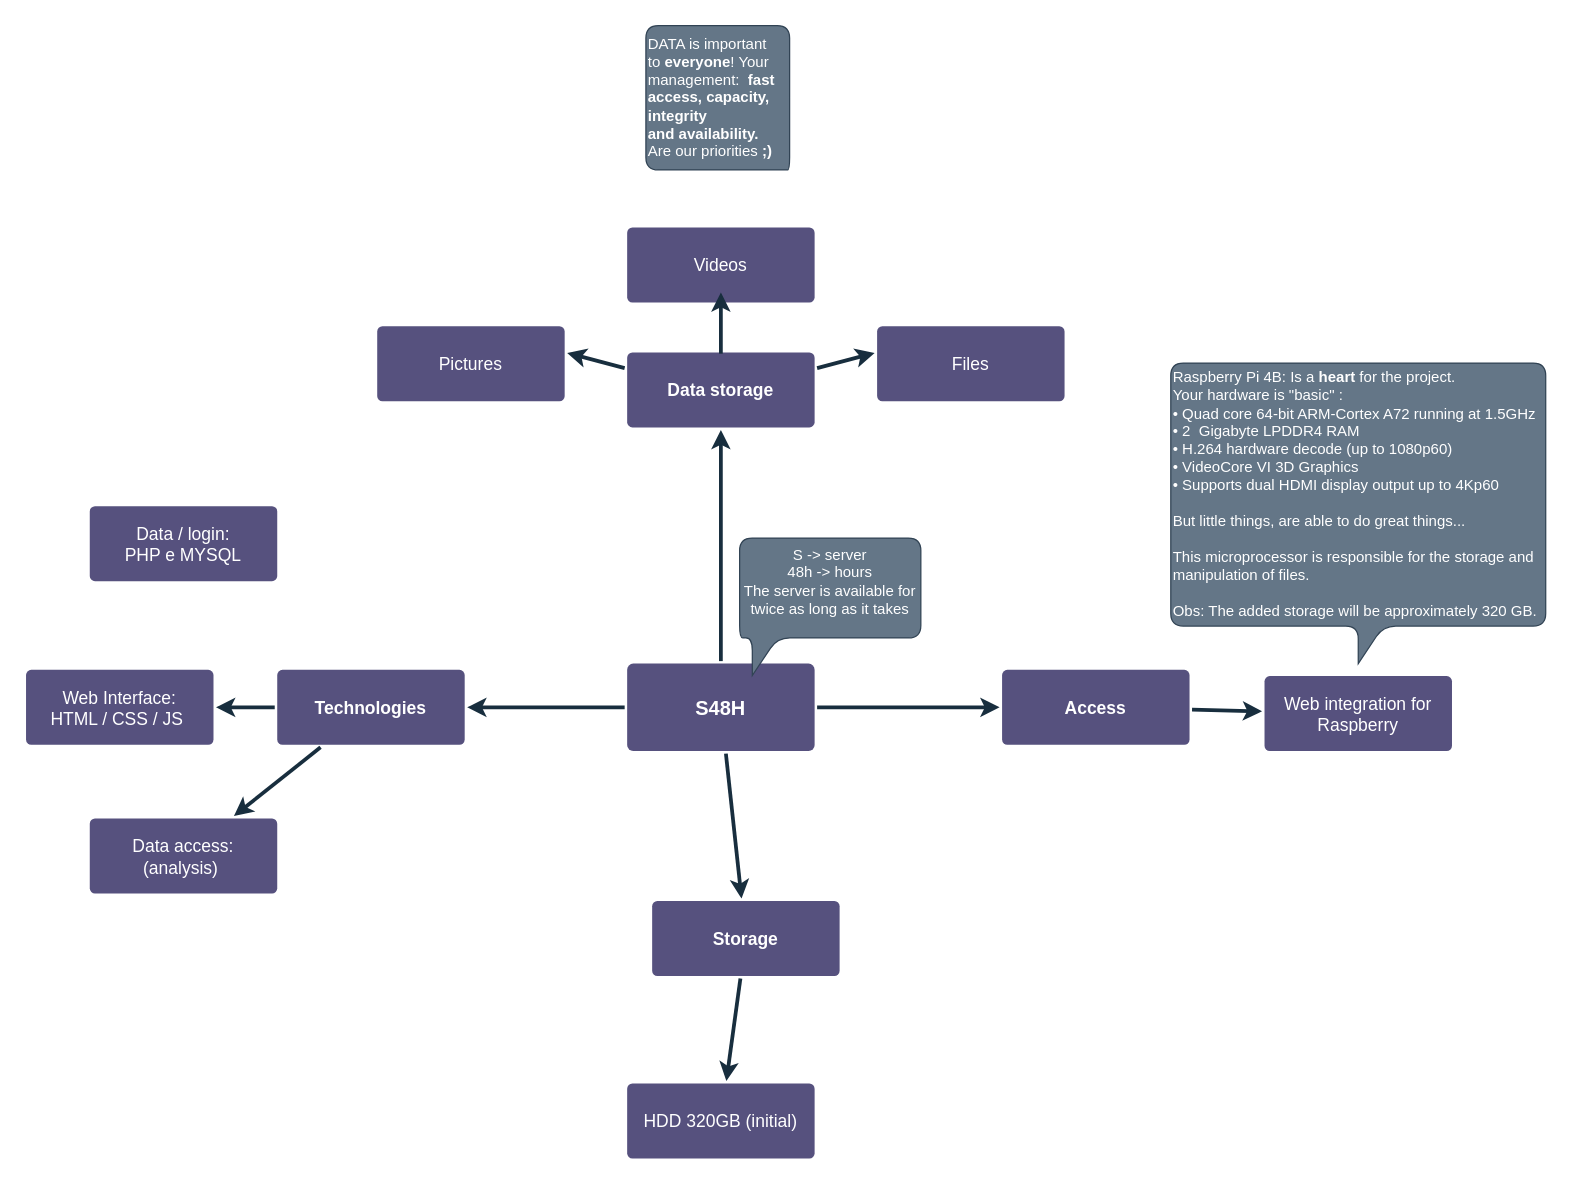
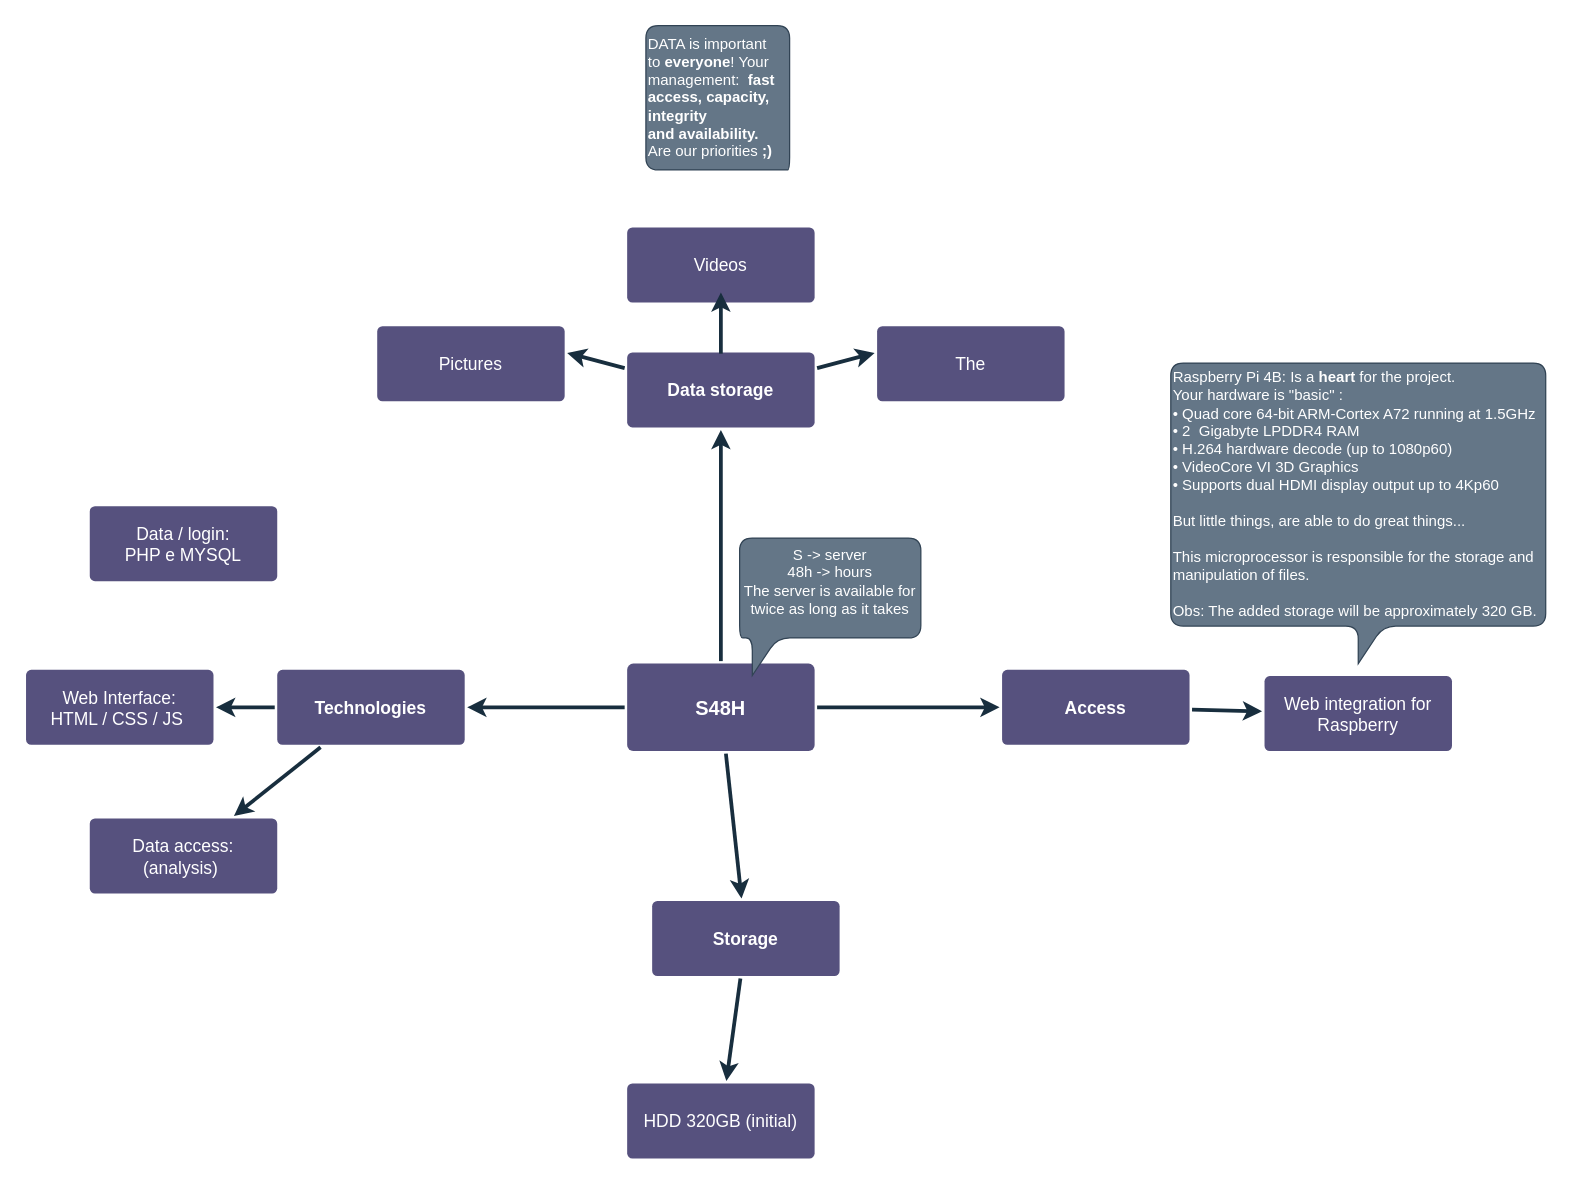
(971, 364) -> (971, 364)
